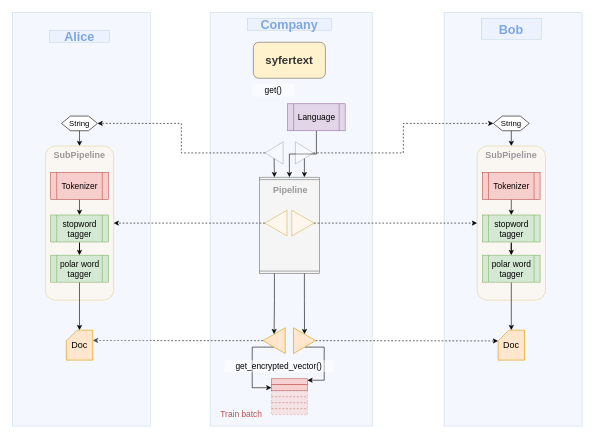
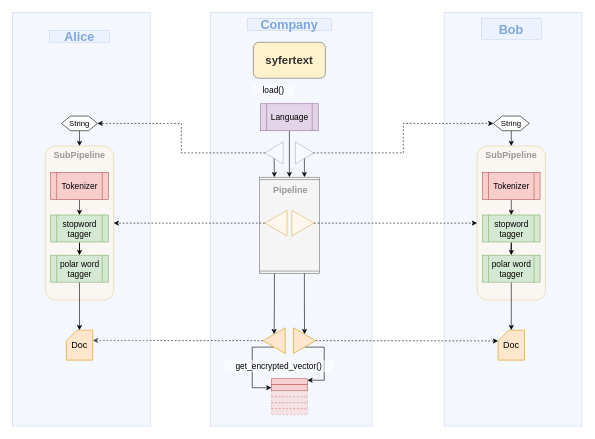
(274, 90) -> (274, 90)
(317, 117) -> (290, 117)
(241, 415) -> none
